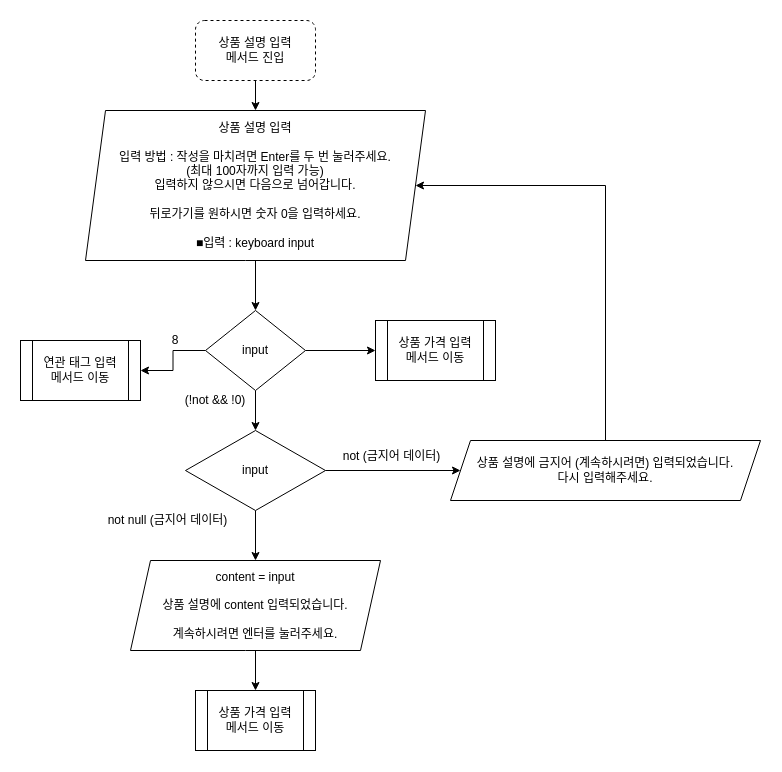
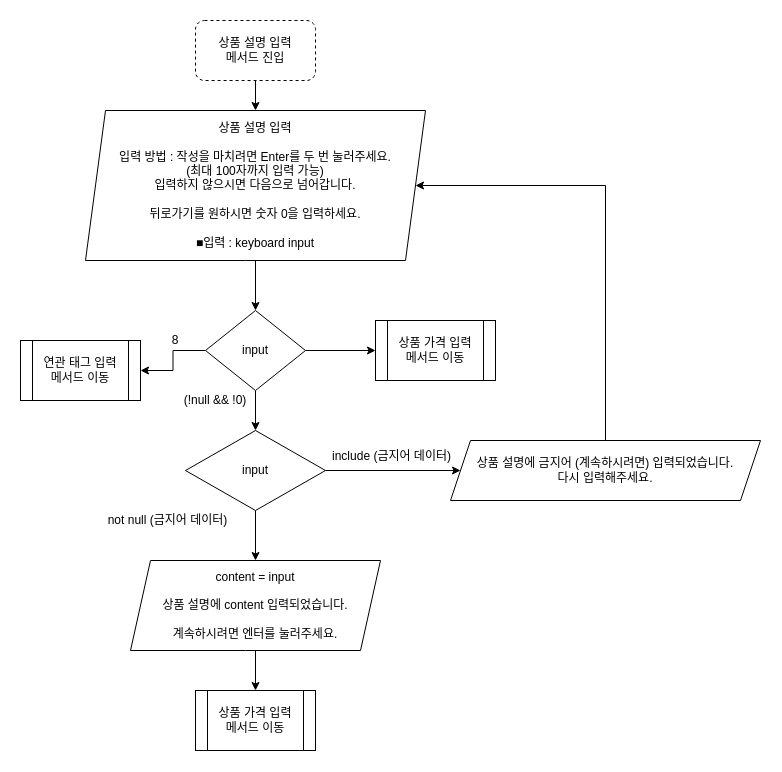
(216, 401) -> (216, 401)
(392, 457) -> (392, 457)
